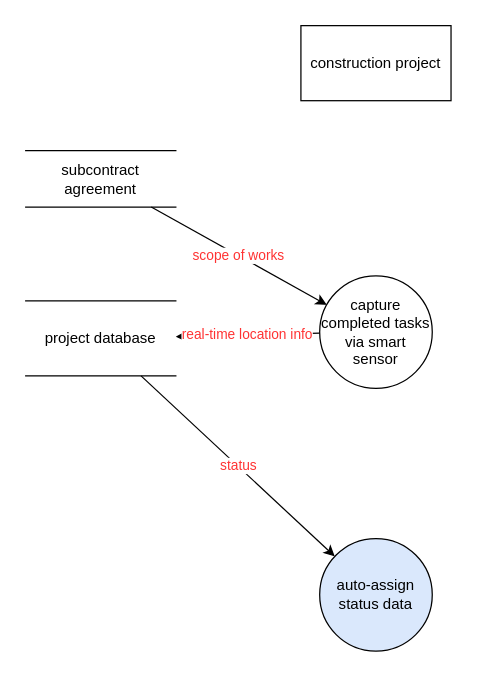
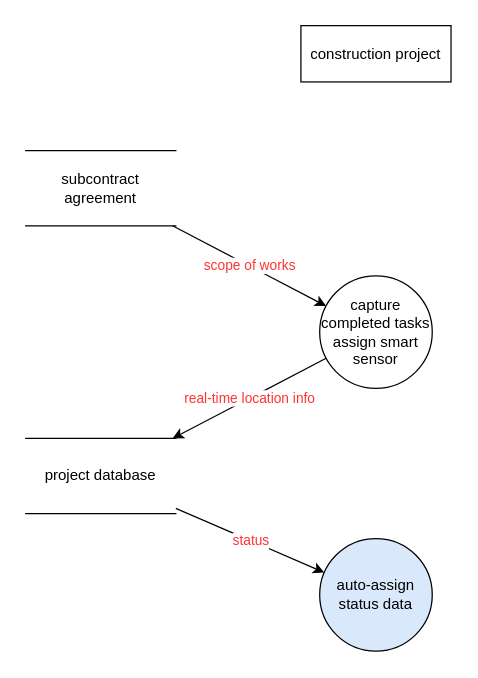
(376, 63) -> (376, 54)
(101, 179) -> (101, 188)
(376, 332) -> (376, 332)
(101, 338) -> (101, 476)
